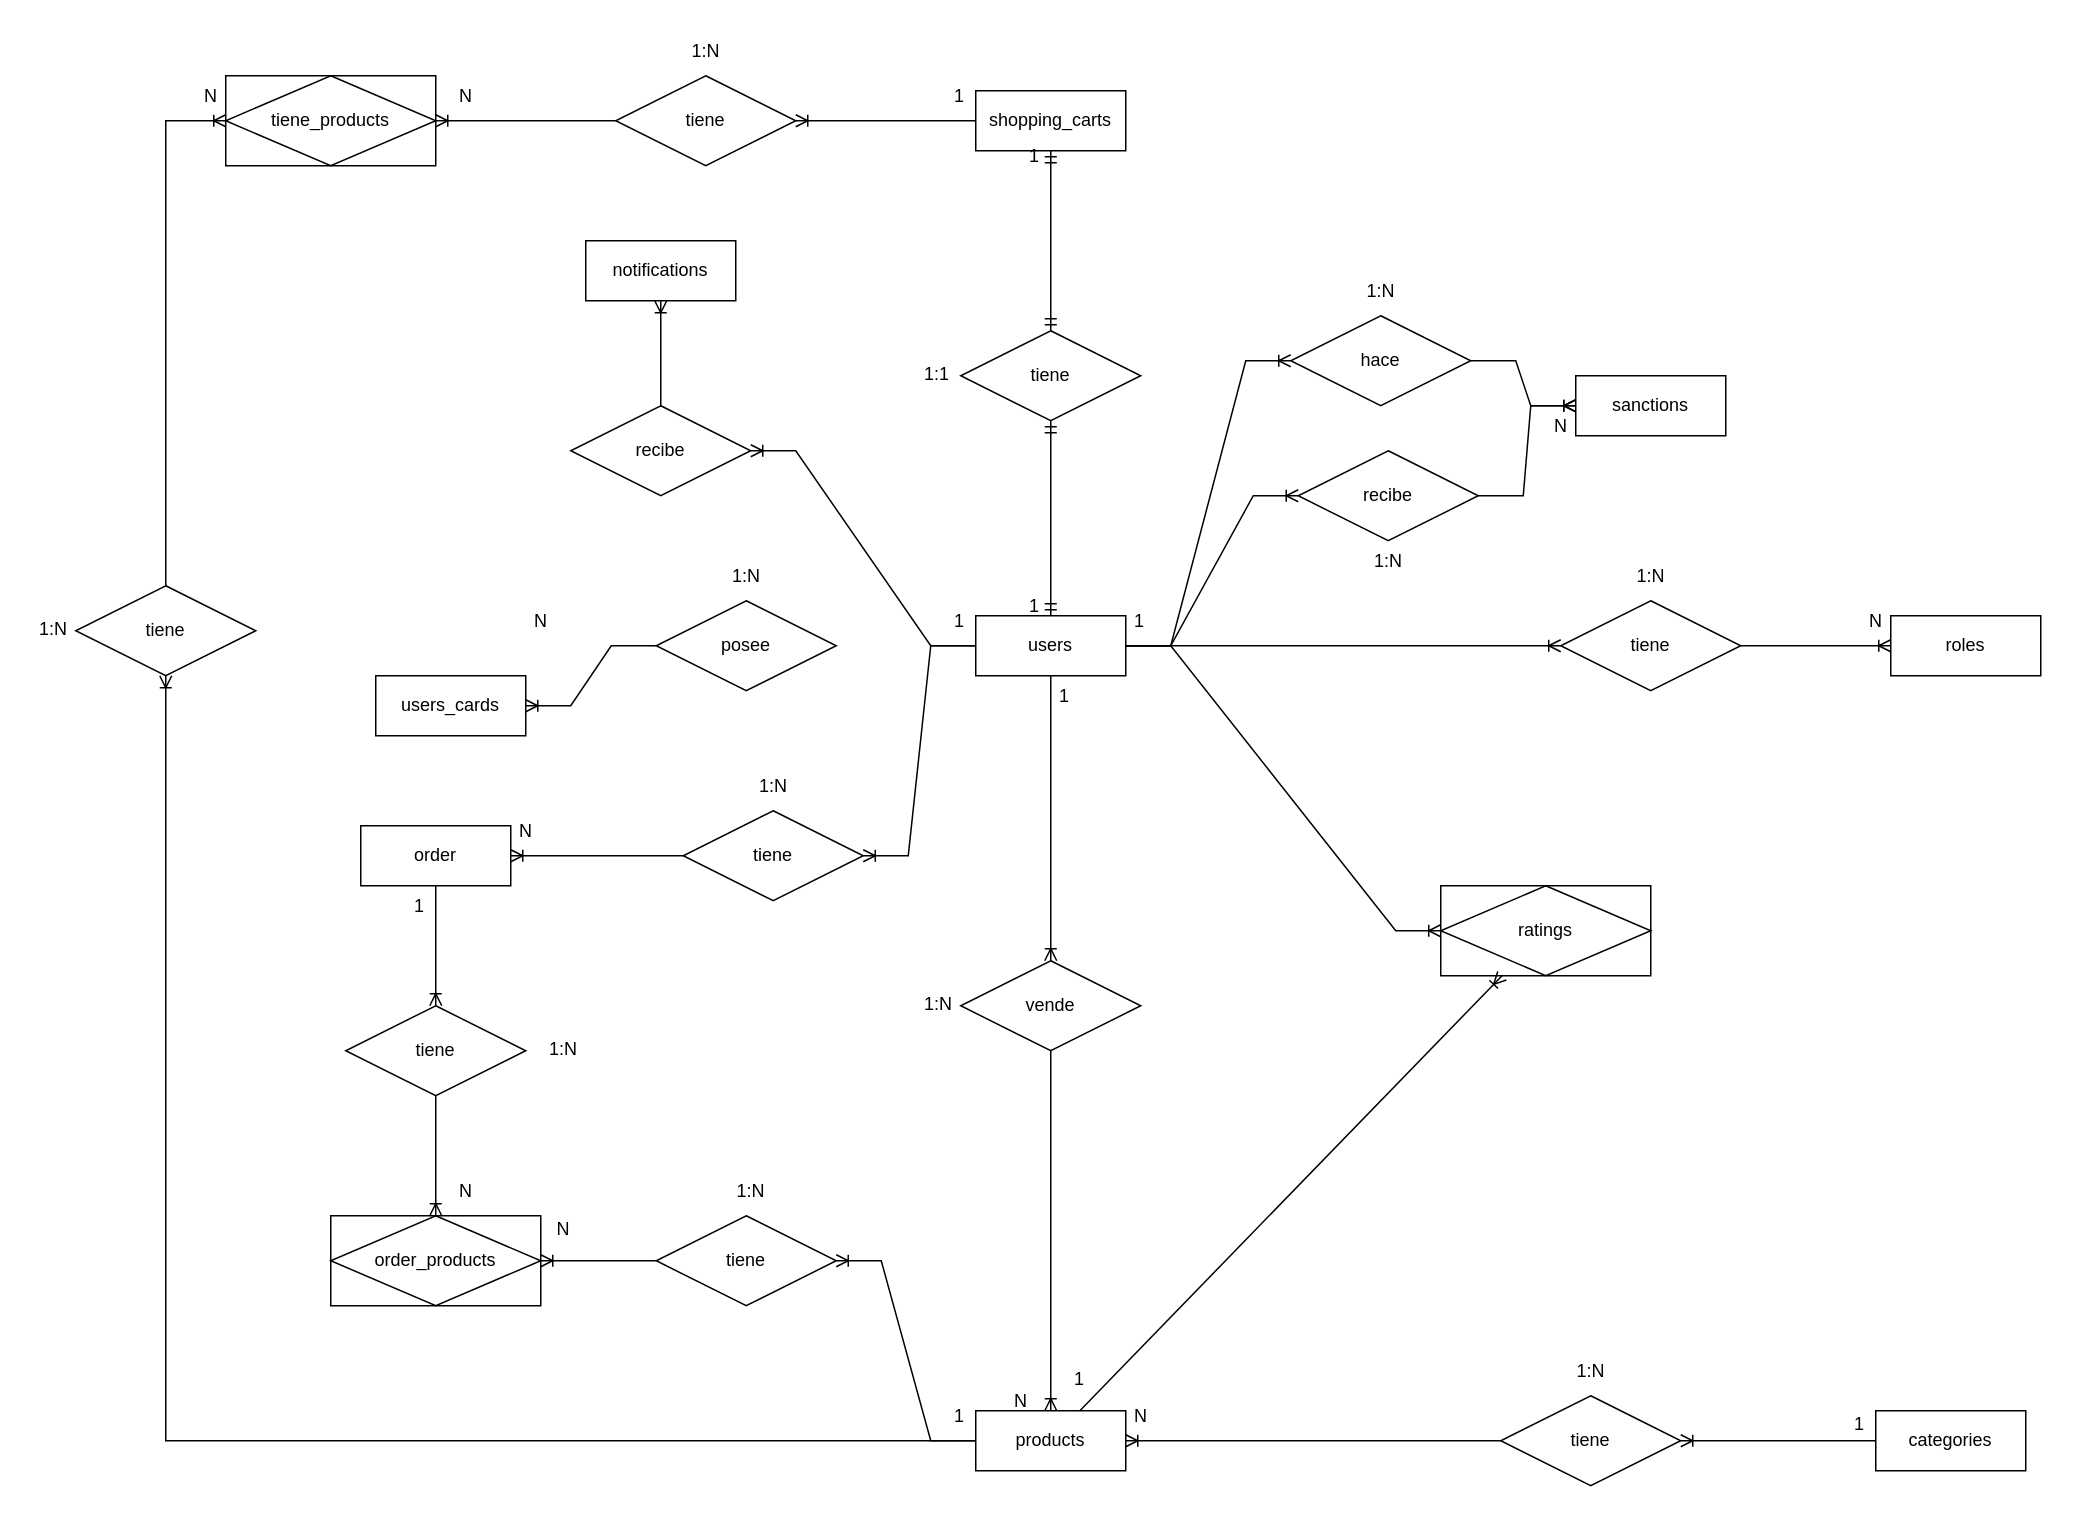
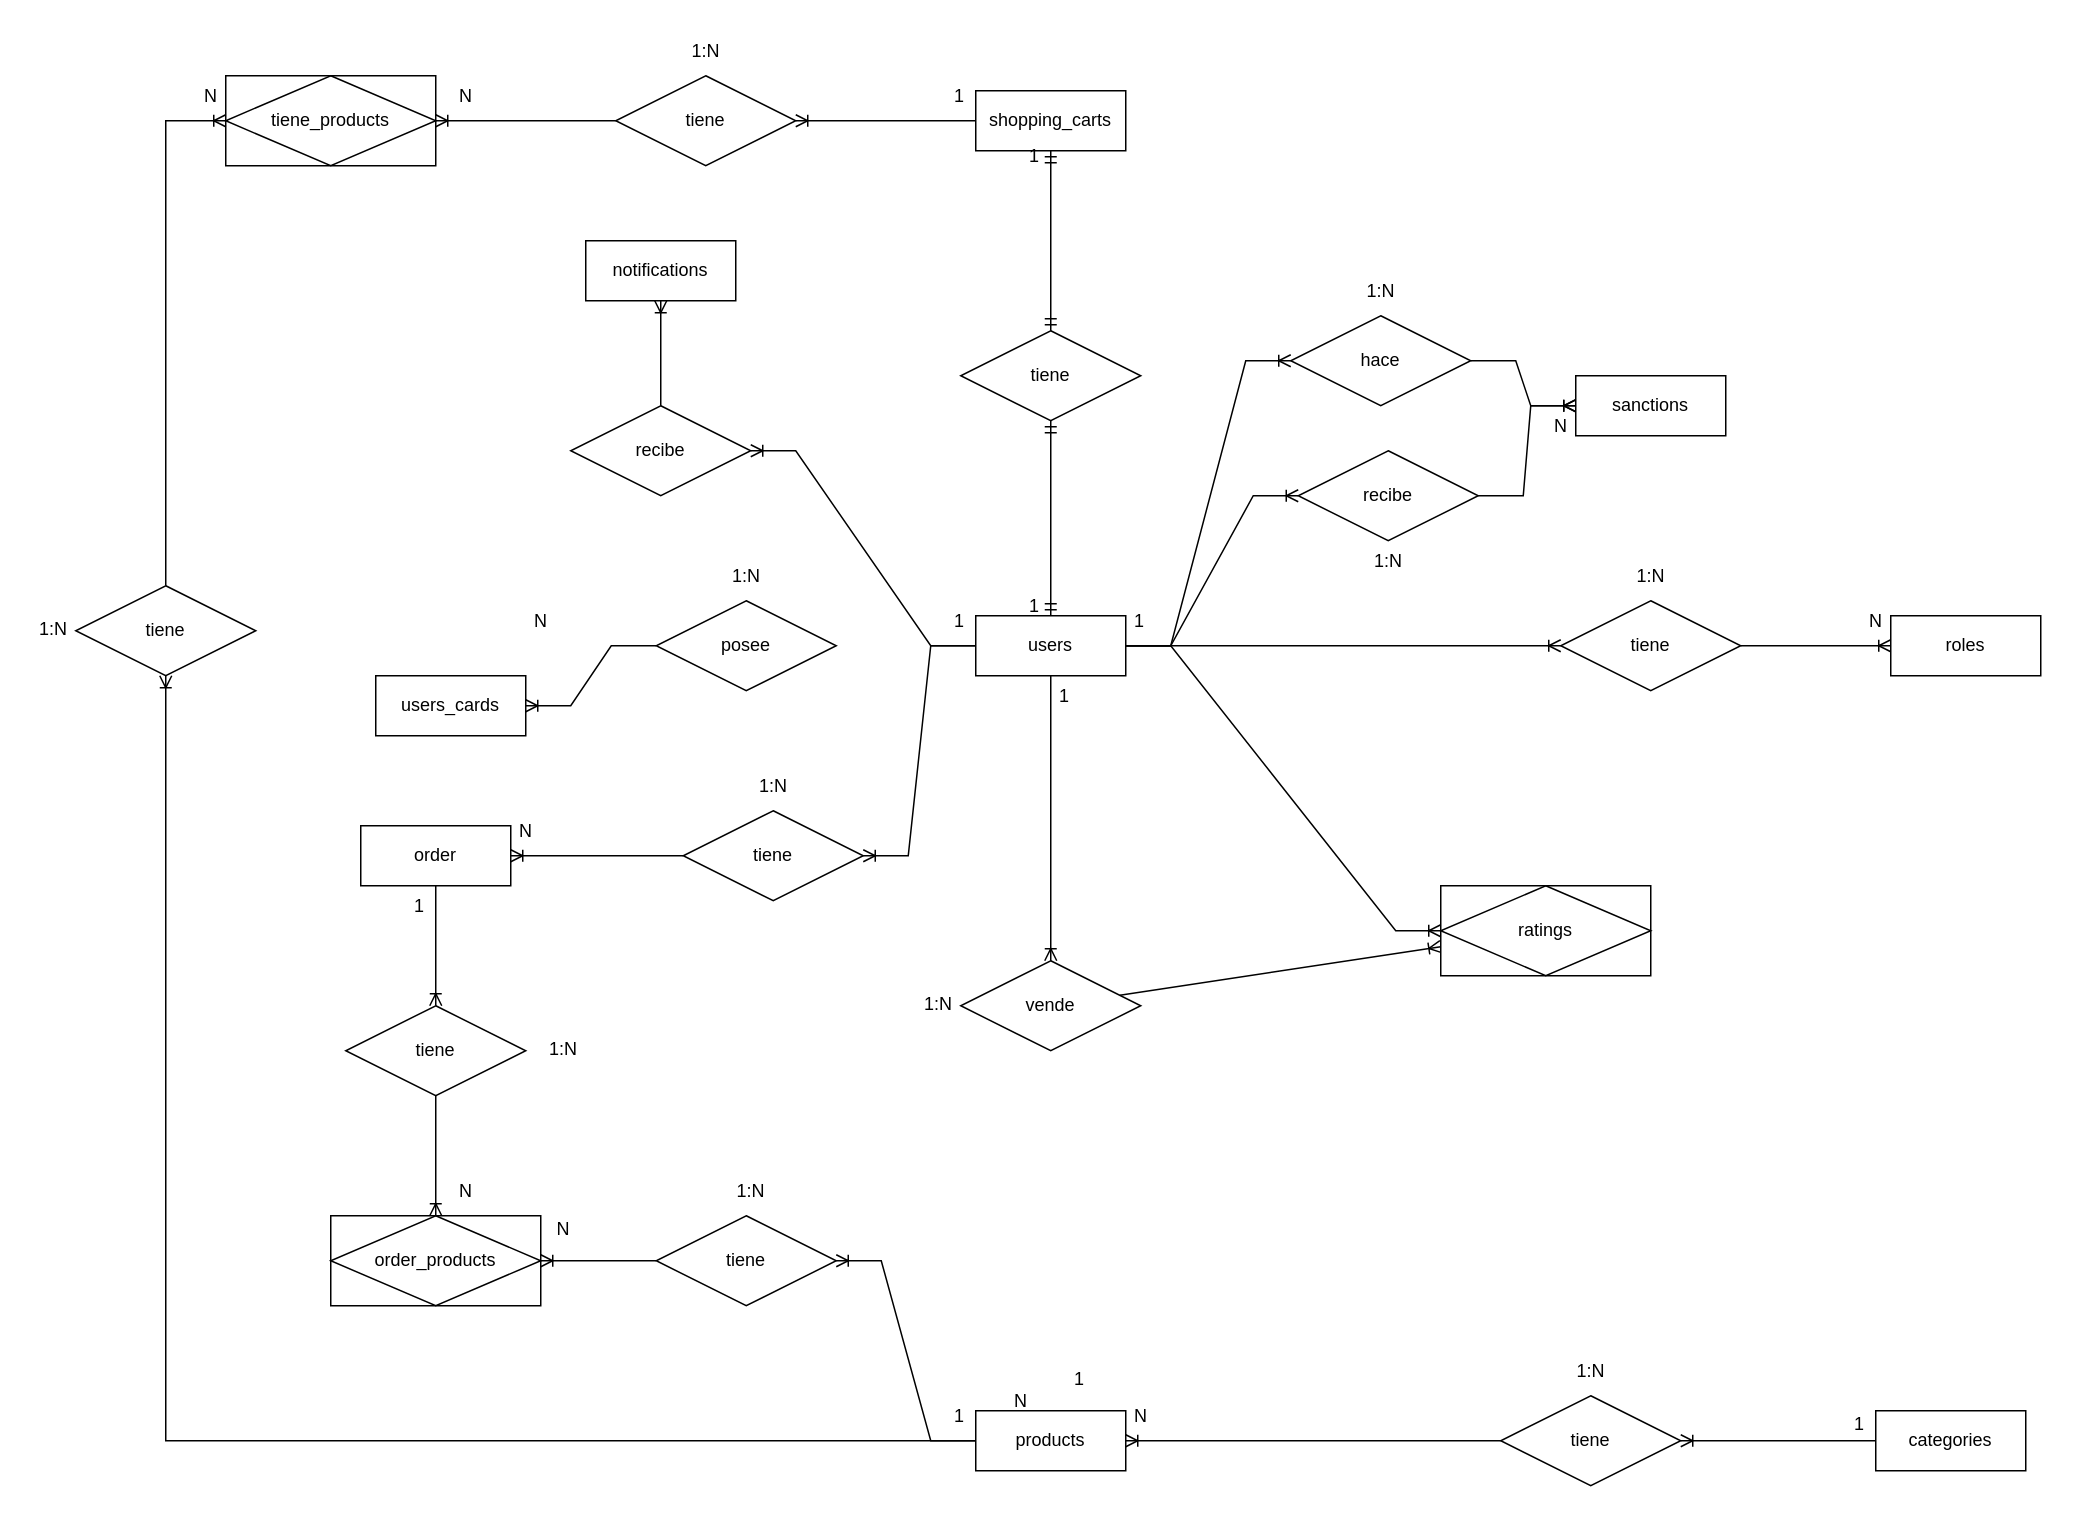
(938, 376) -> none
(1291, 1193) -> none
(1051, 1231) -> (1280, 971)
